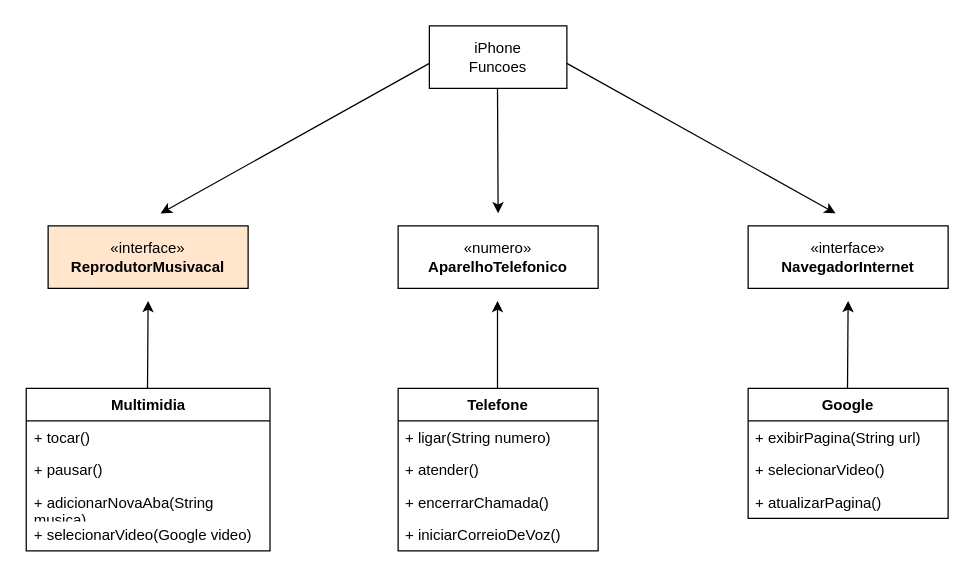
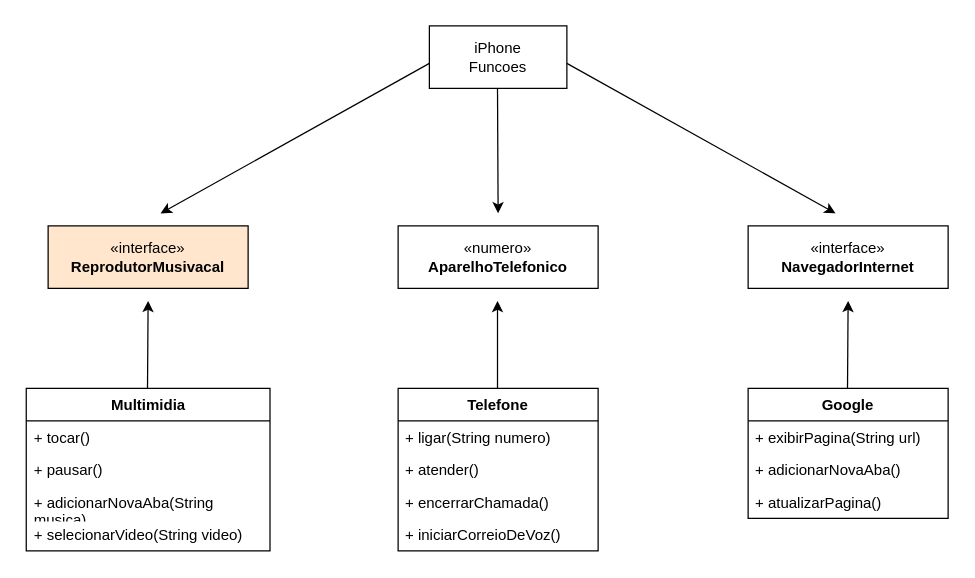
(828, 471) -> (834, 471)
(150, 545) -> (150, 545)
